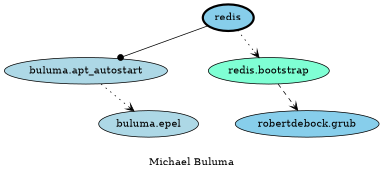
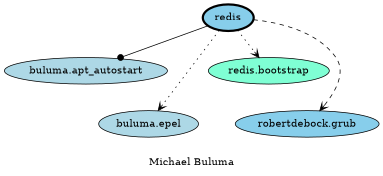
(286, 94) -> (322, 43)
(115, 95) -> (191, 67)
